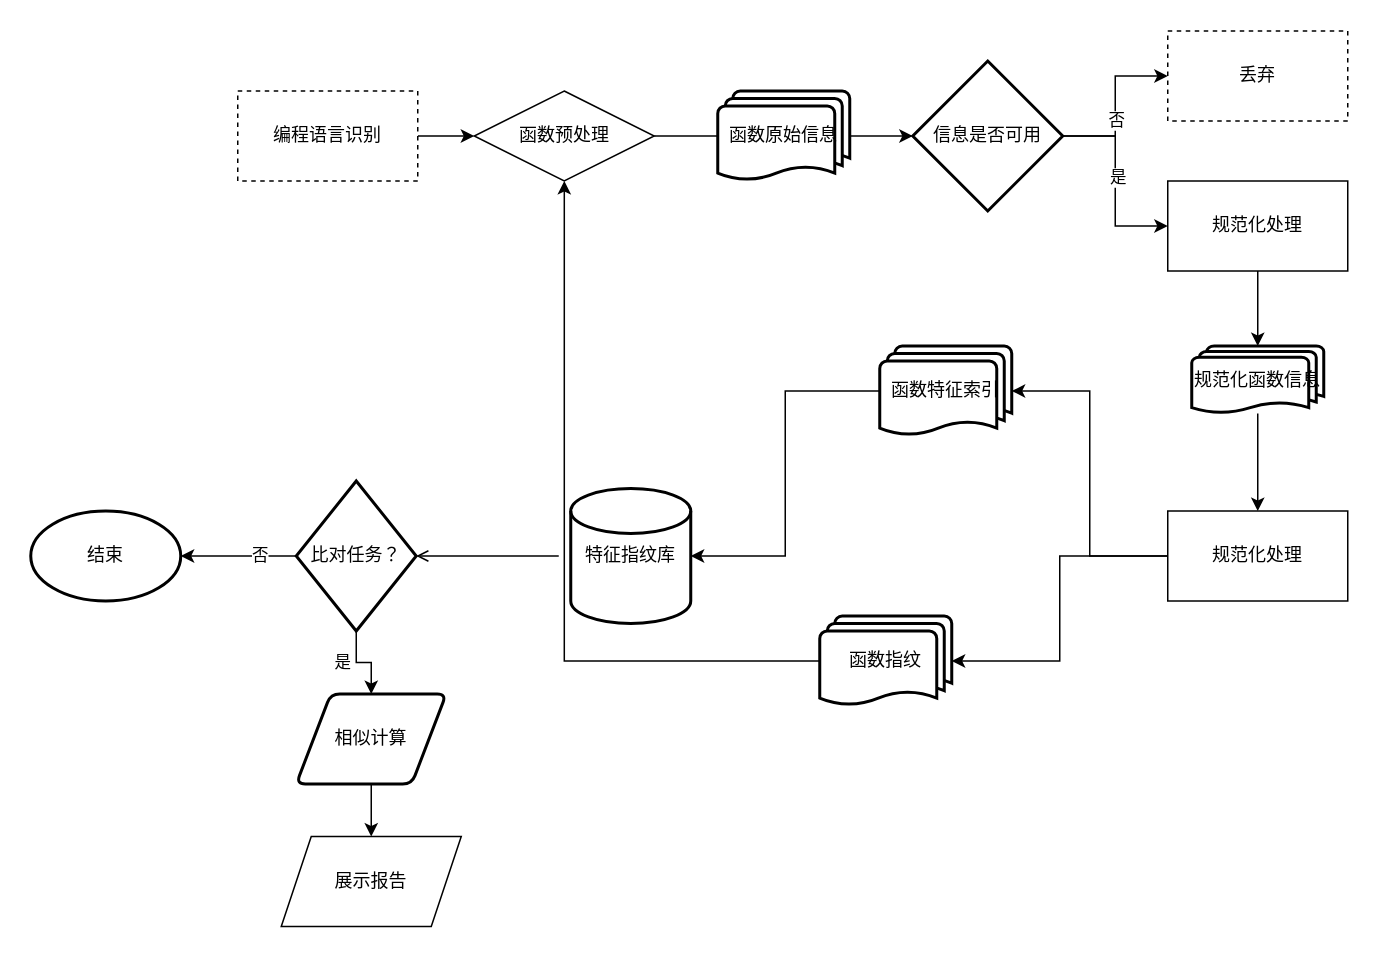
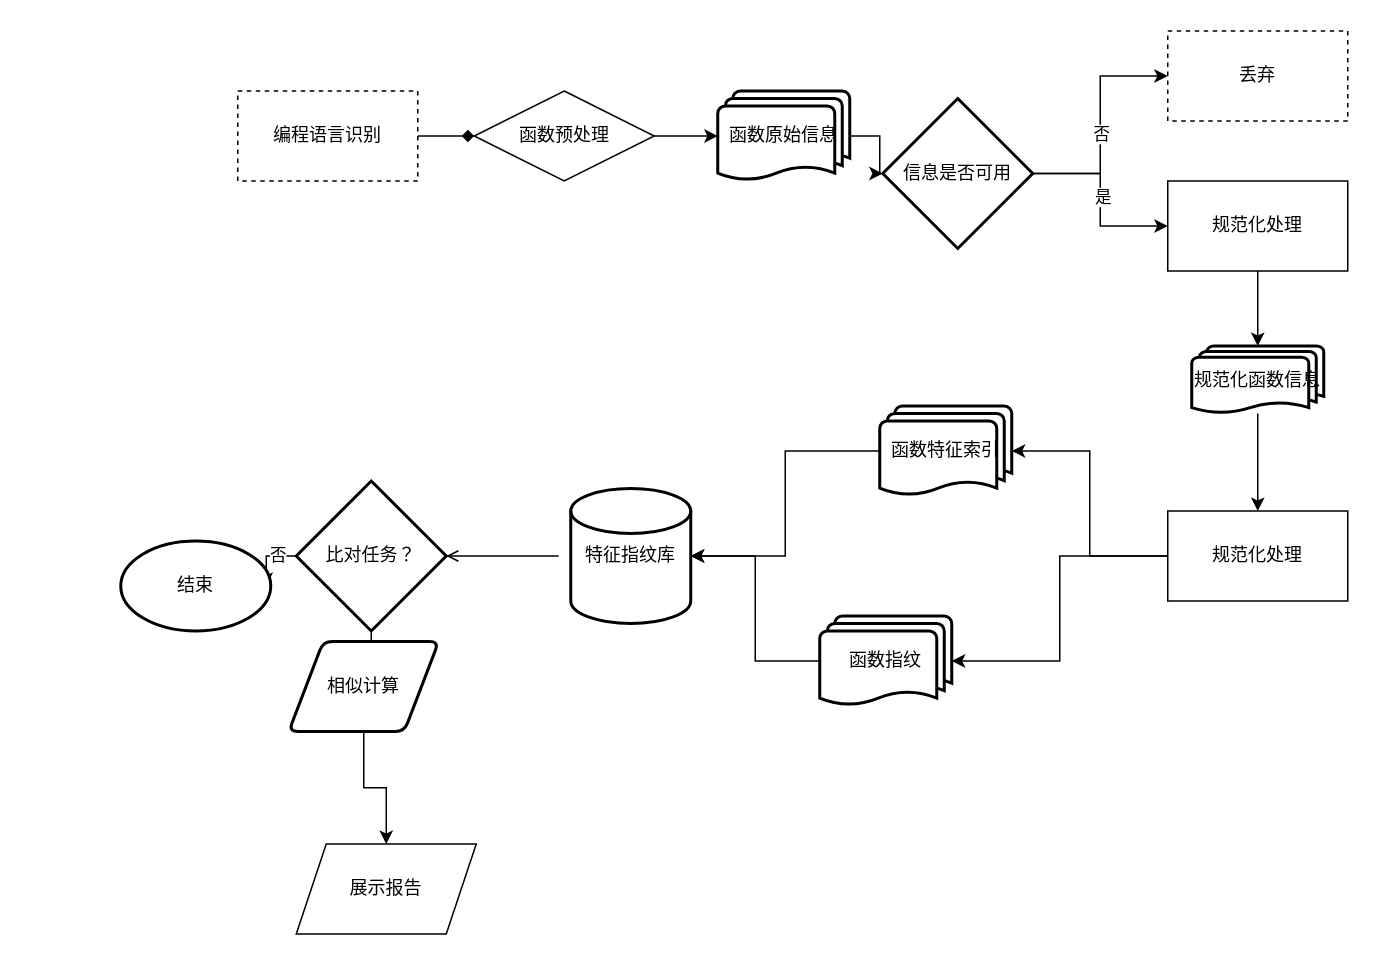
(463, 136) -> (462, 136)
(710, 136) -> (706, 136)
(988, 136) -> (958, 173)
(946, 391) -> (946, 451)
(564, 522) -> (755, 610)
(106, 556) -> (196, 586)
(356, 556) -> (371, 556)
(371, 739) -> (364, 686)
(371, 881) -> (386, 889)
